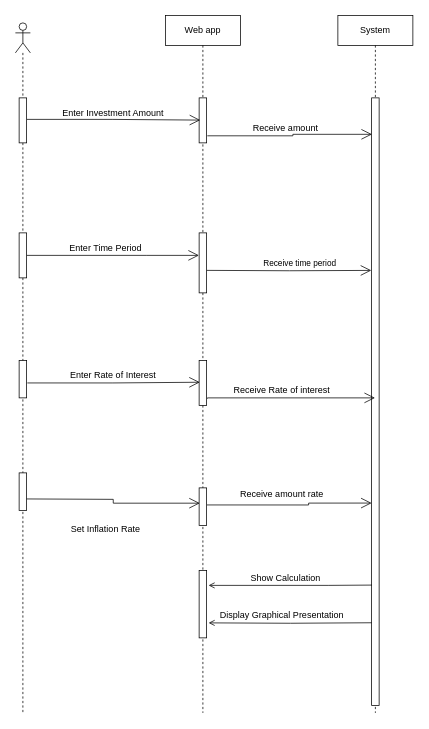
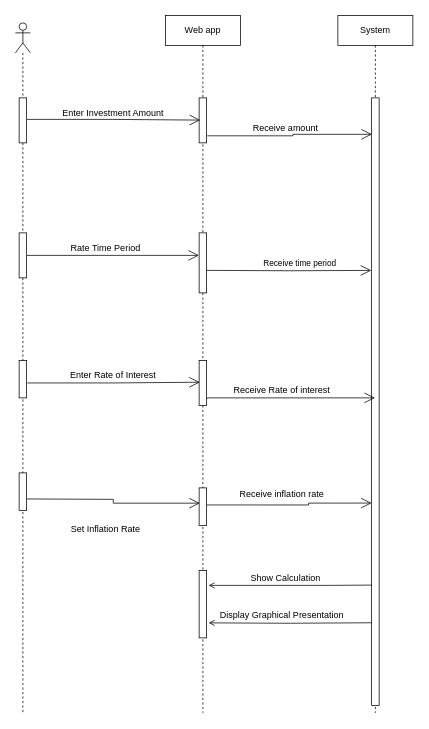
(106, 248) -> (106, 248)
(282, 499) -> (282, 499)
